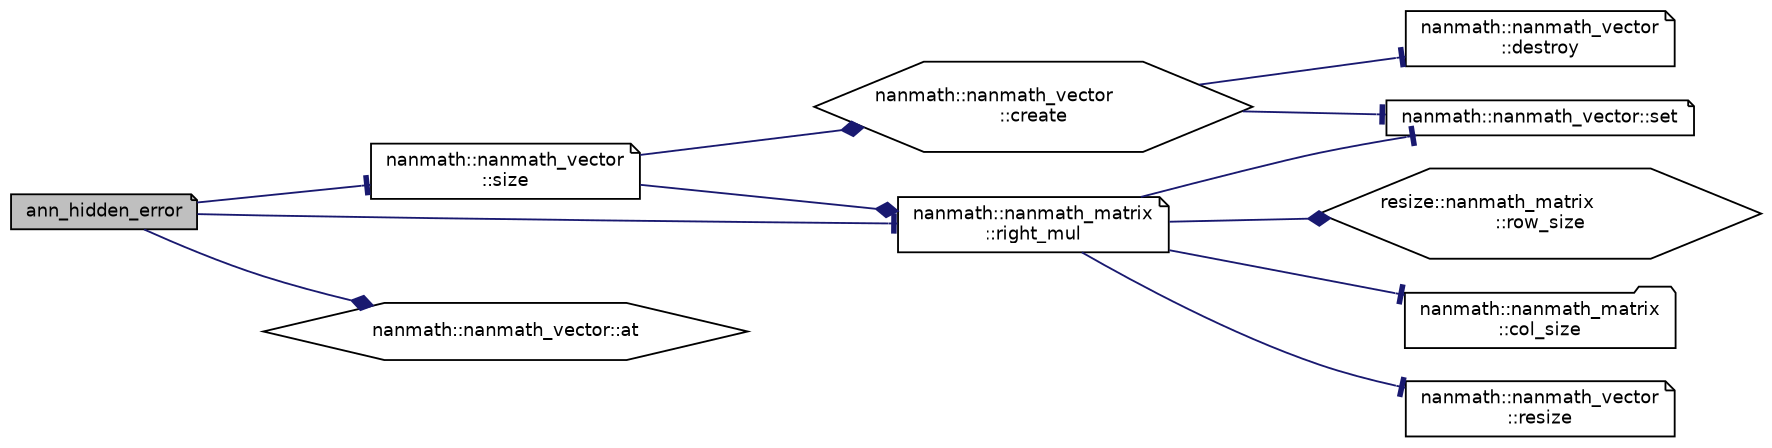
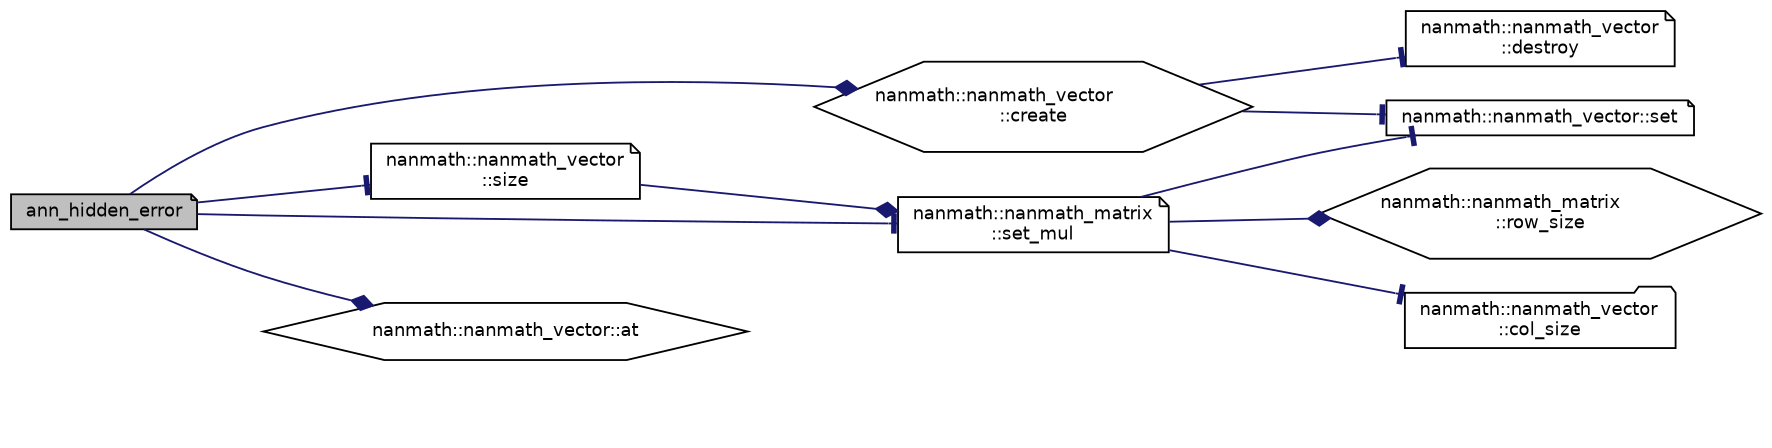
(741, 143) -> (473, 91)
(1540, 214) -> (1540, 214)
(1033, 225) -> (1033, 225)
(1540, 320) -> (1540, 320)
(1540, 409) -> none
